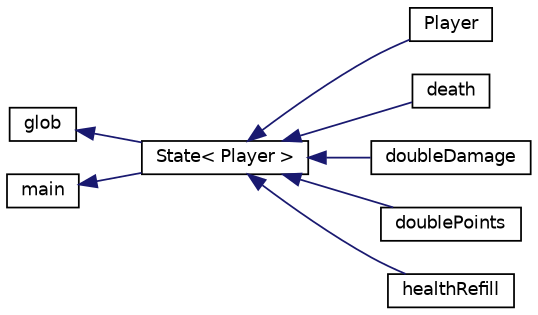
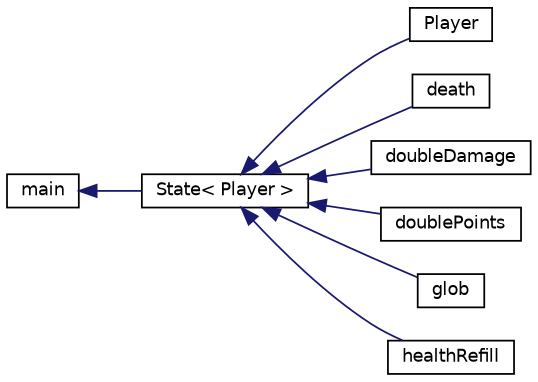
(118, 138) -> (348, 247)
